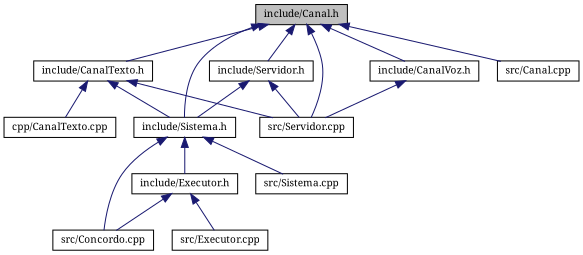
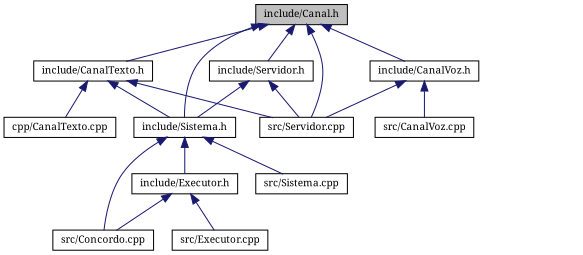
(538, 71) -> none
none -> (424, 127)
